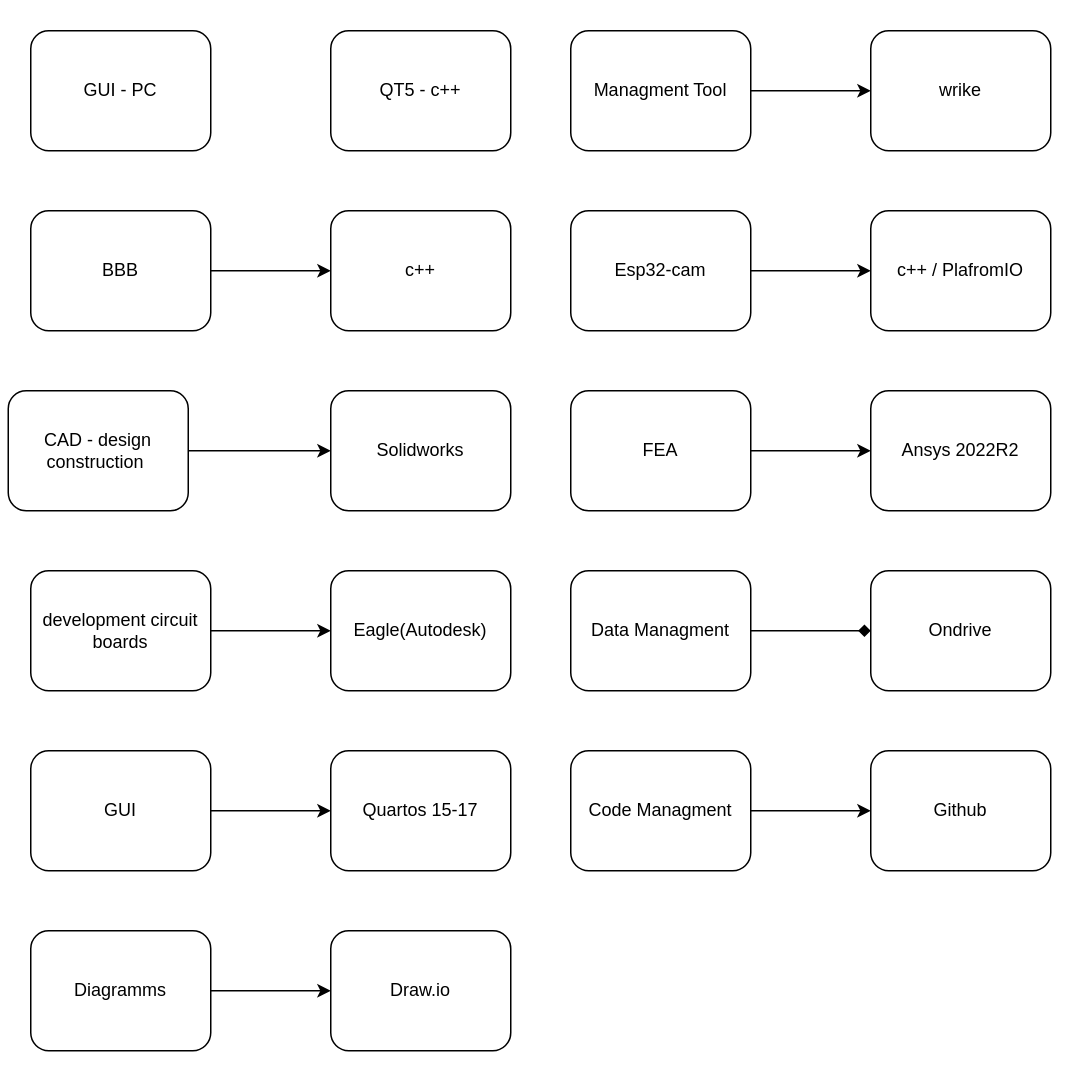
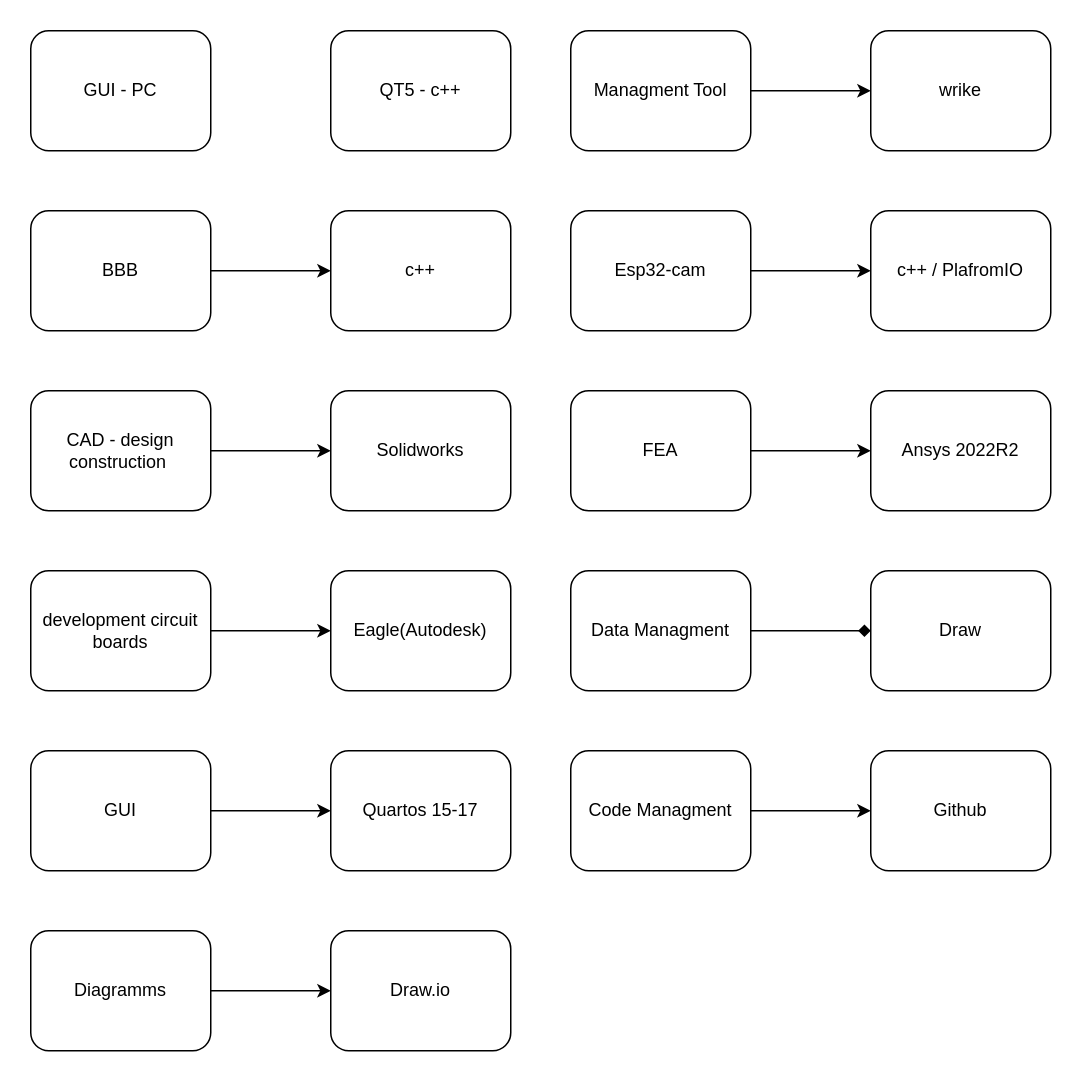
(98, 451) -> (121, 451)
(961, 631) -> (961, 631)
